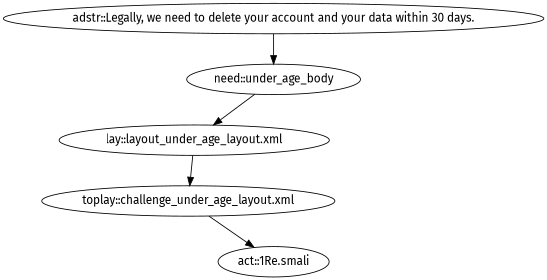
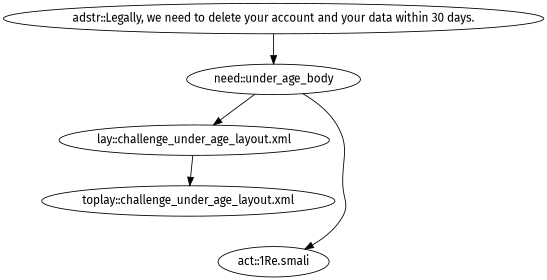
(194, 140) -> (194, 140)
(228, 229) -> (343, 168)
